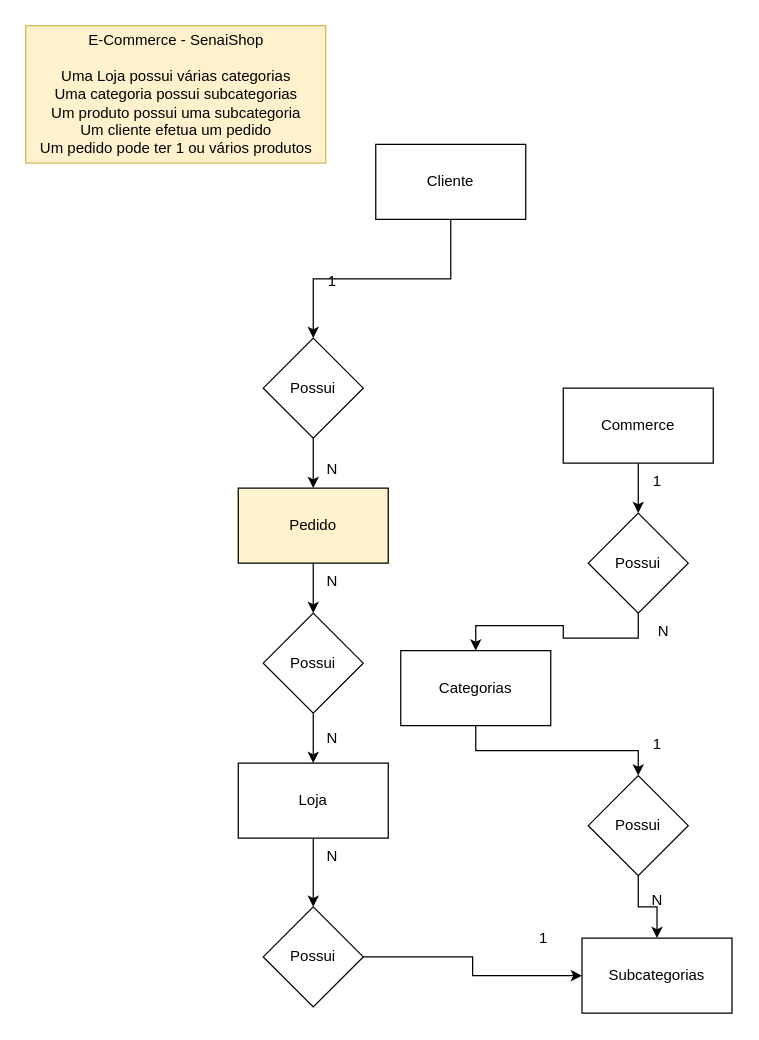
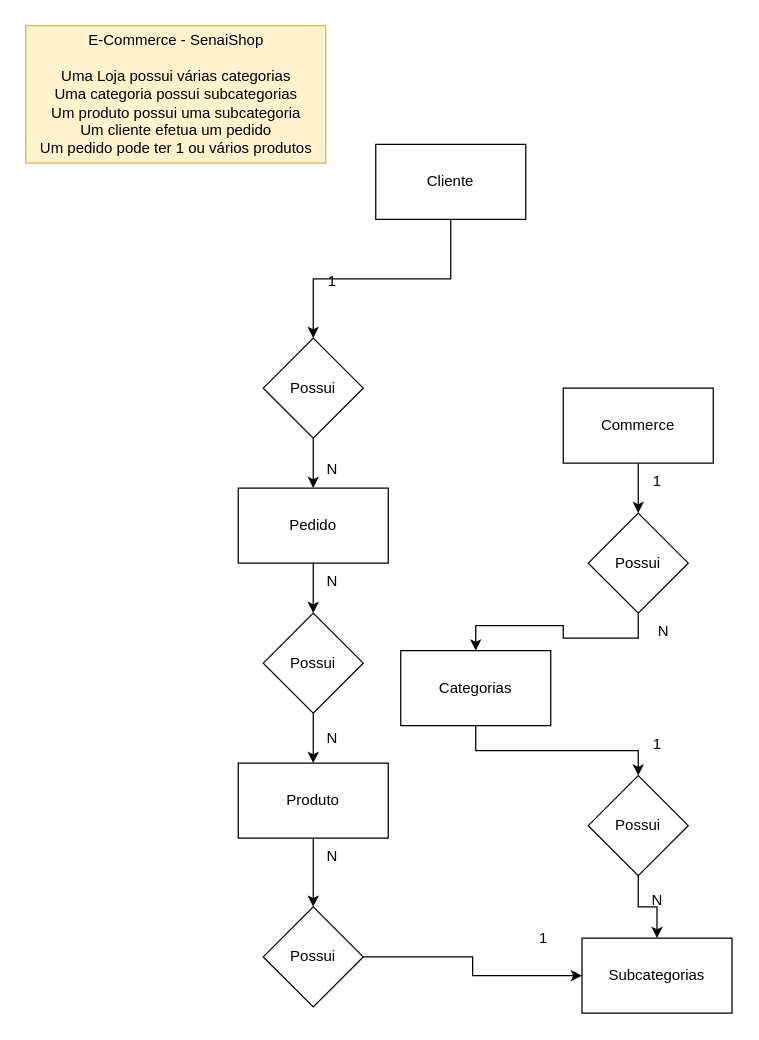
(313, 526) -> (313, 526)
(313, 801) -> (313, 801)
